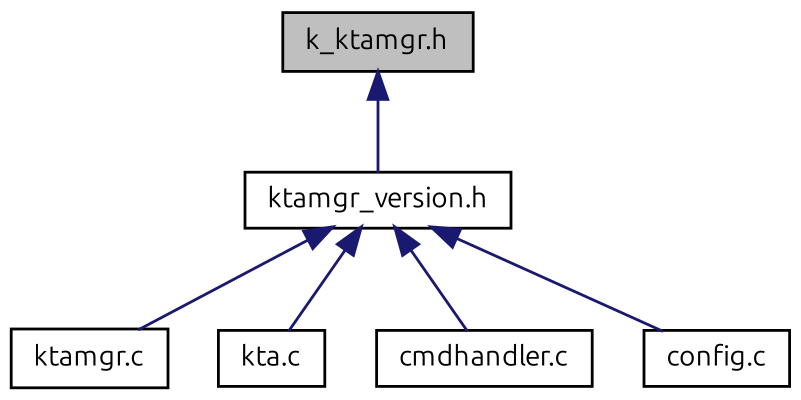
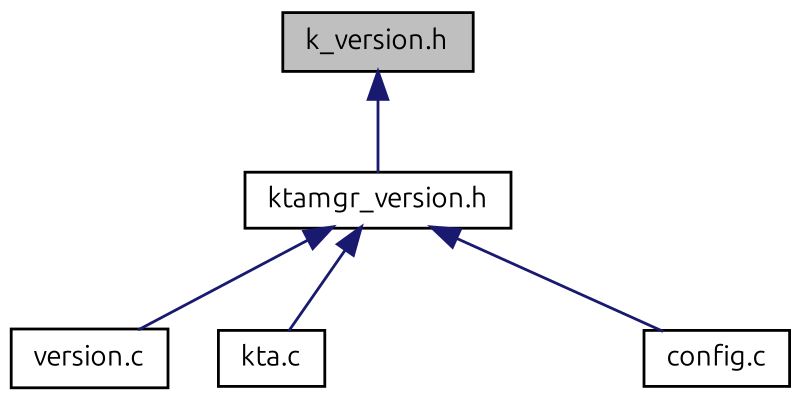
(378, 42) -> (378, 42)
(90, 358) -> (90, 358)
(484, 358) -> none
